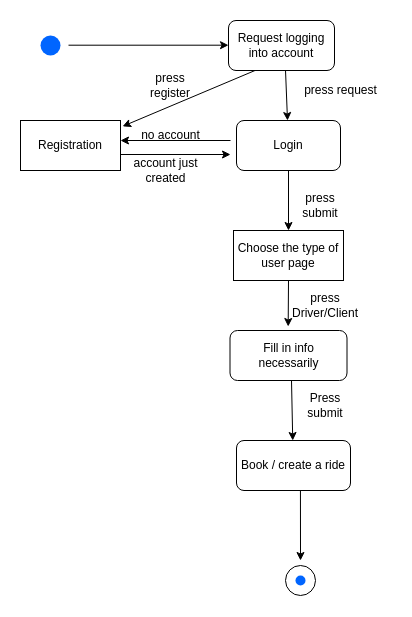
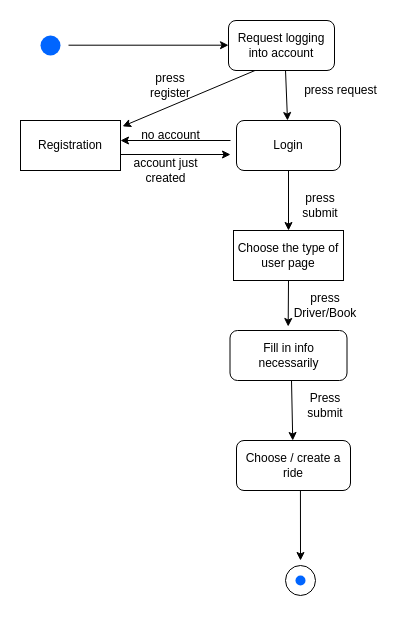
(326, 306) -> (326, 306)
(294, 466) -> (294, 466)
